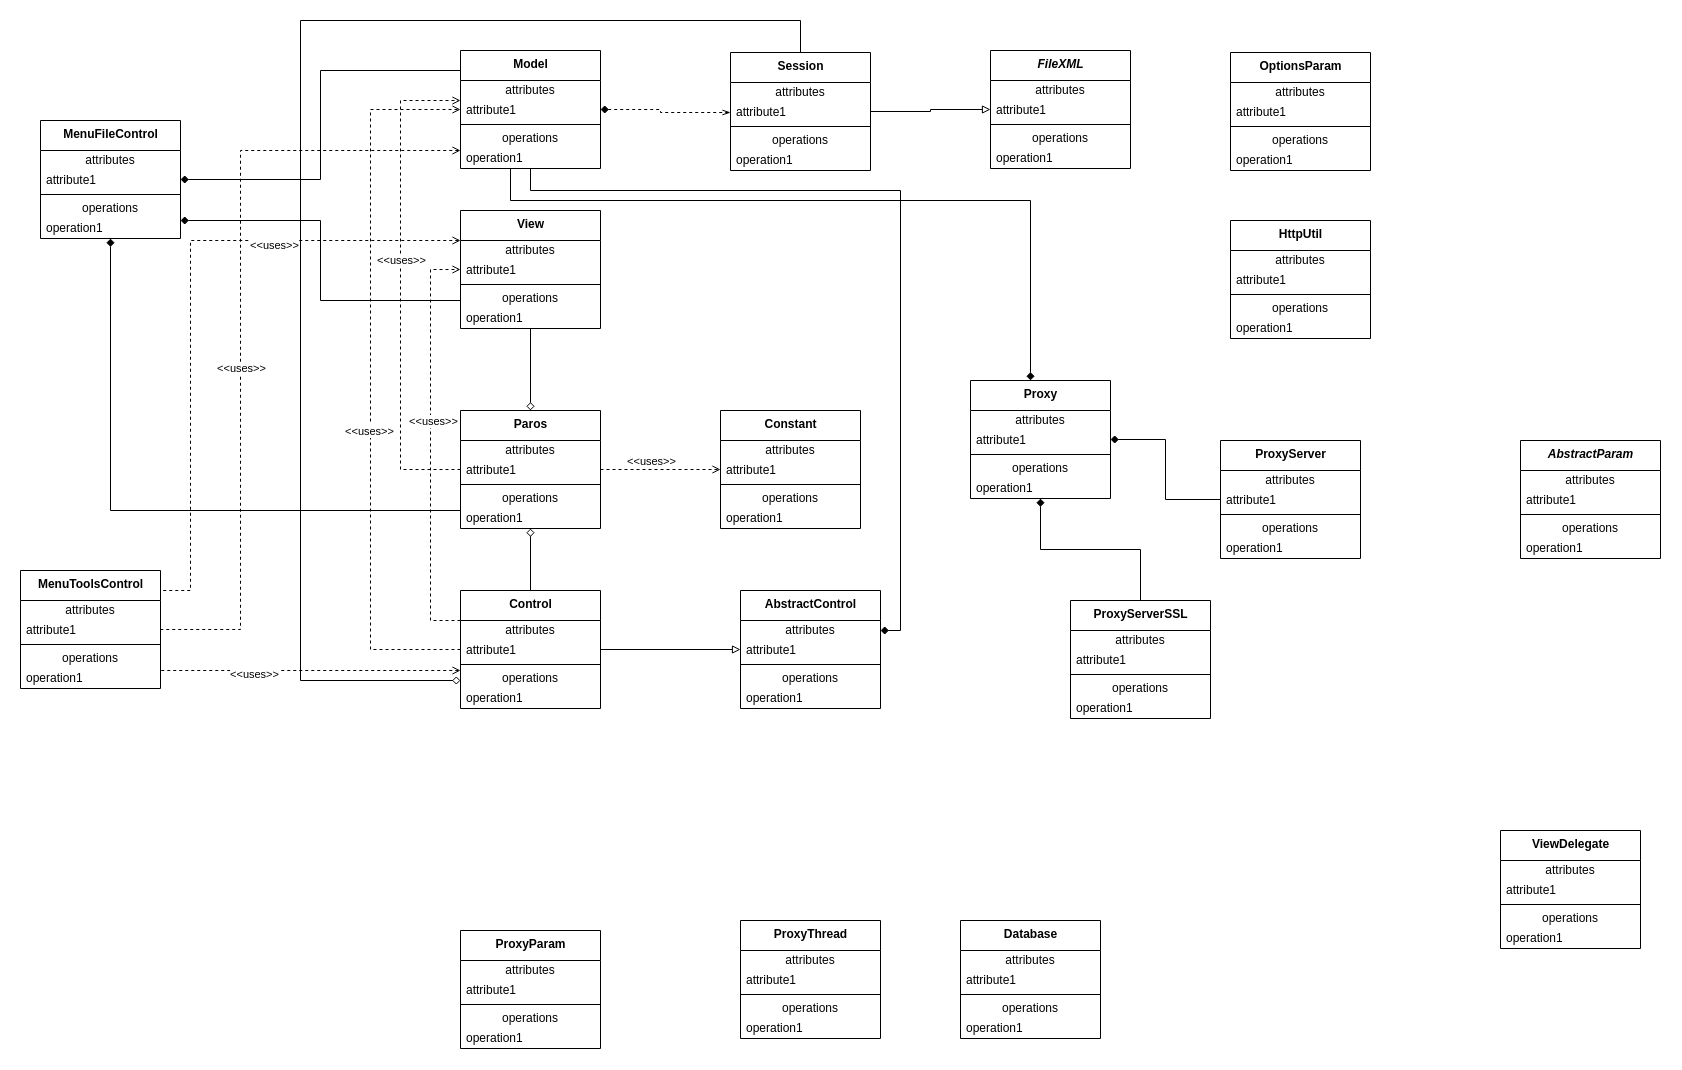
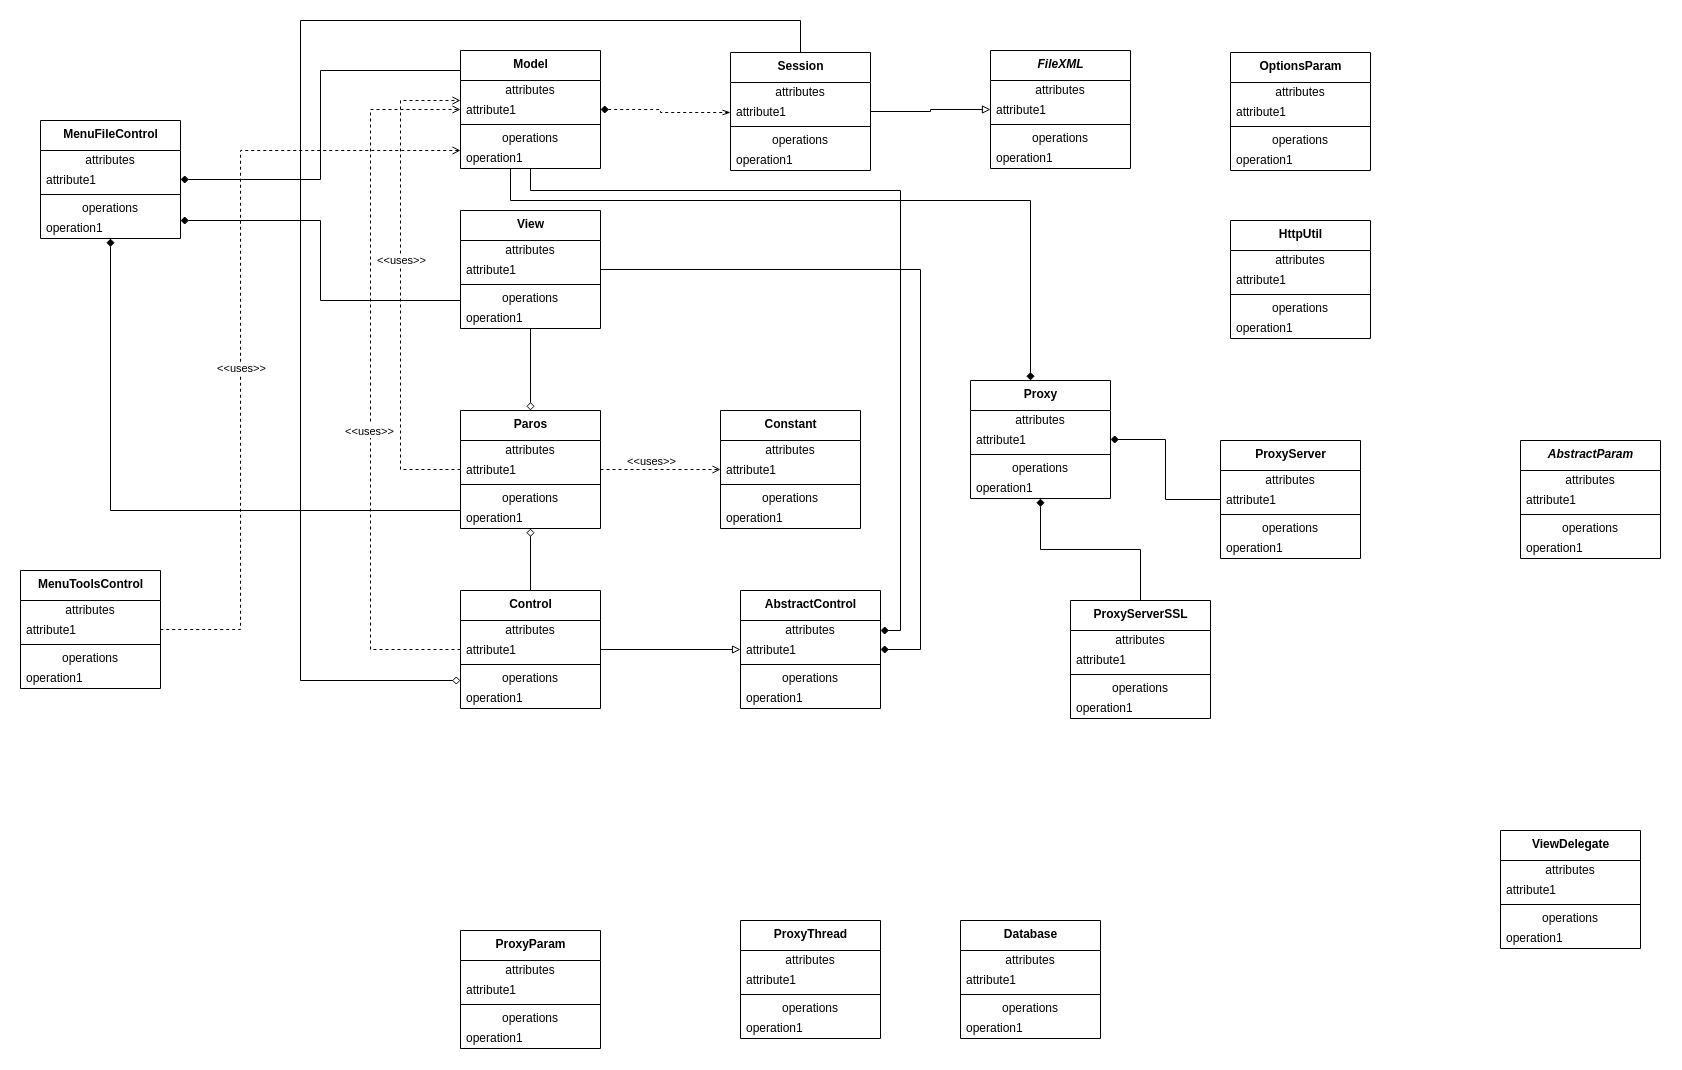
none -> (921, 316)
(191, 401) -> none
(431, 446) -> none
(310, 671) -> none
